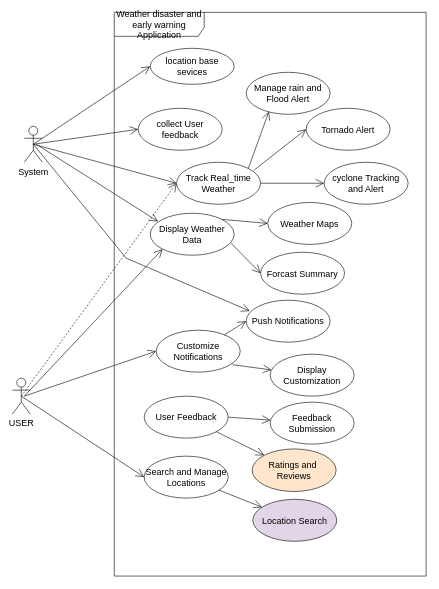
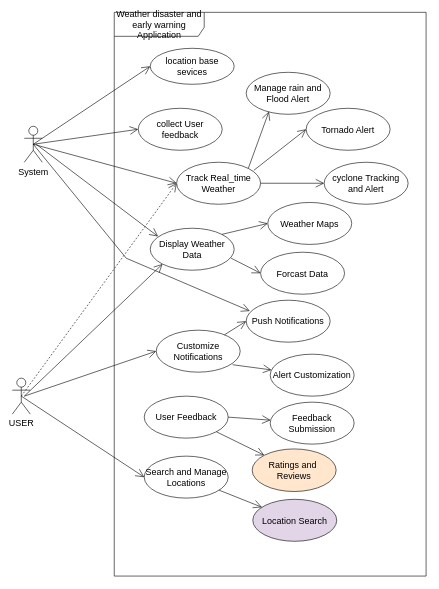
(192, 234) -> (192, 249)
(303, 273) -> (303, 273)
(312, 375) -> (312, 375)
